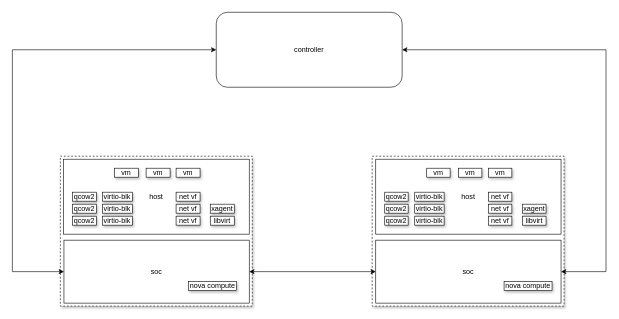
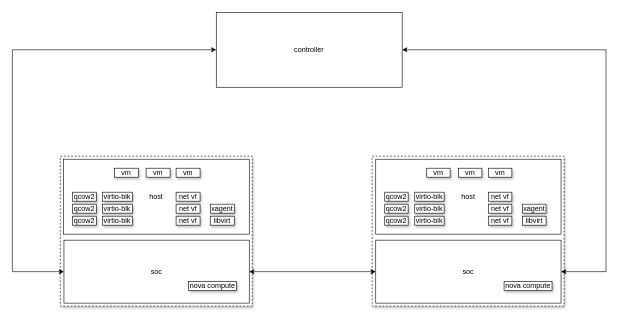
(309, 50) -> (309, 50)
